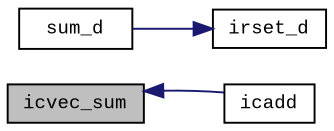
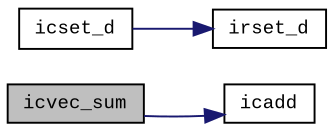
(76, 29) -> (76, 29)
(194, 91) -> (174, 117)
